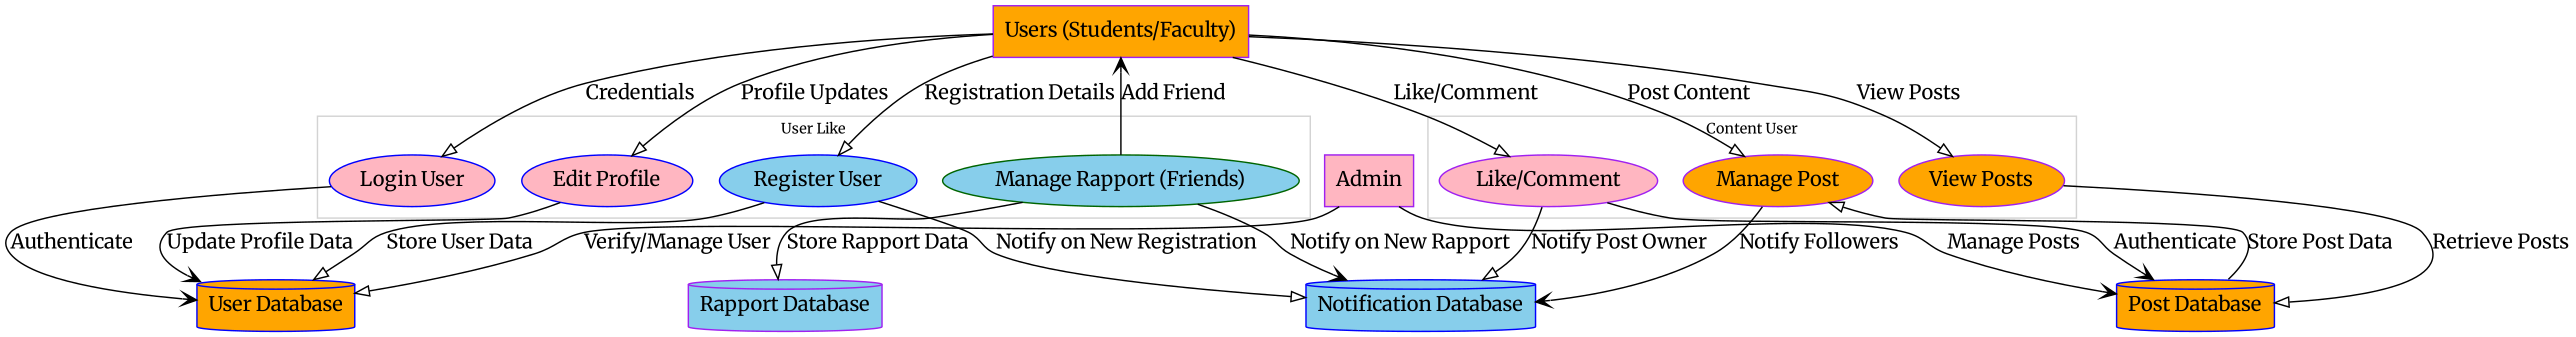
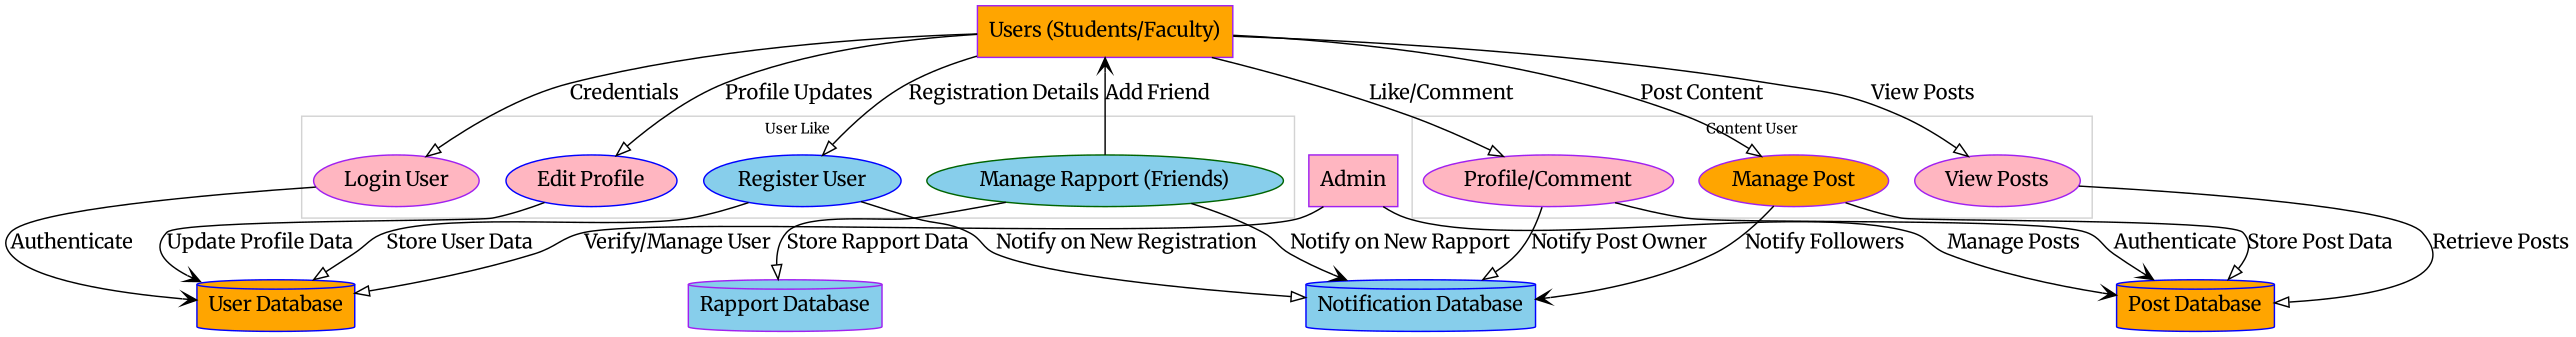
(412, 181) -> (396, 181)
(1548, 181) -> (1548, 181)
(1982, 181) -> (1998, 181)
(2093, 222) -> (2108, 222)
